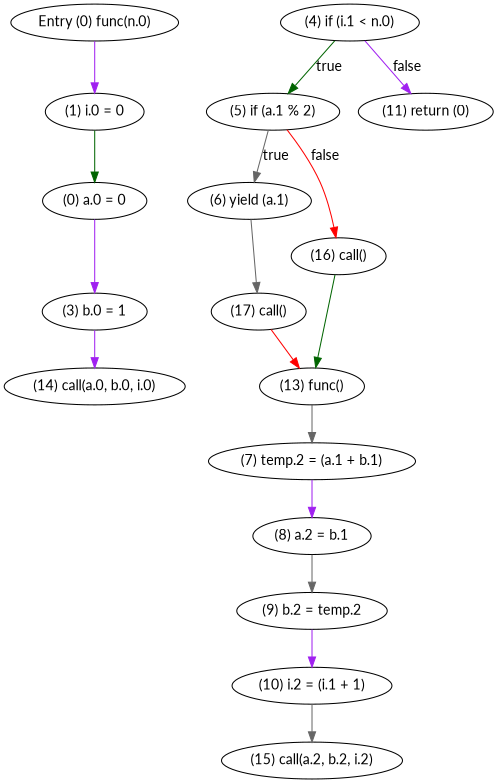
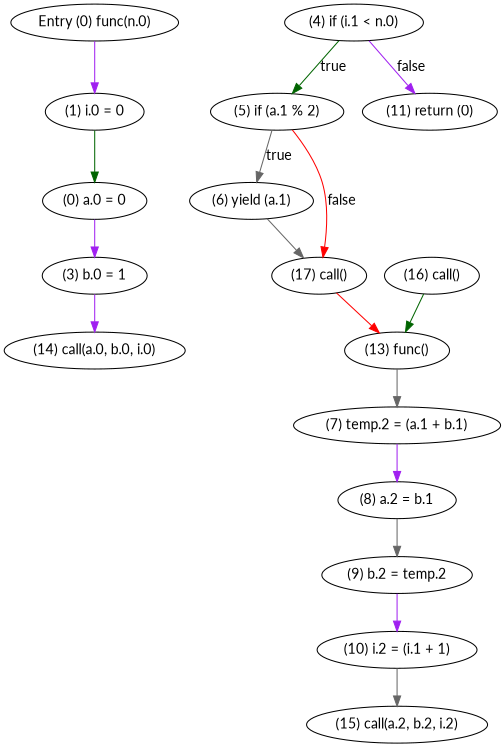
(317, 175) -> (323, 185)
